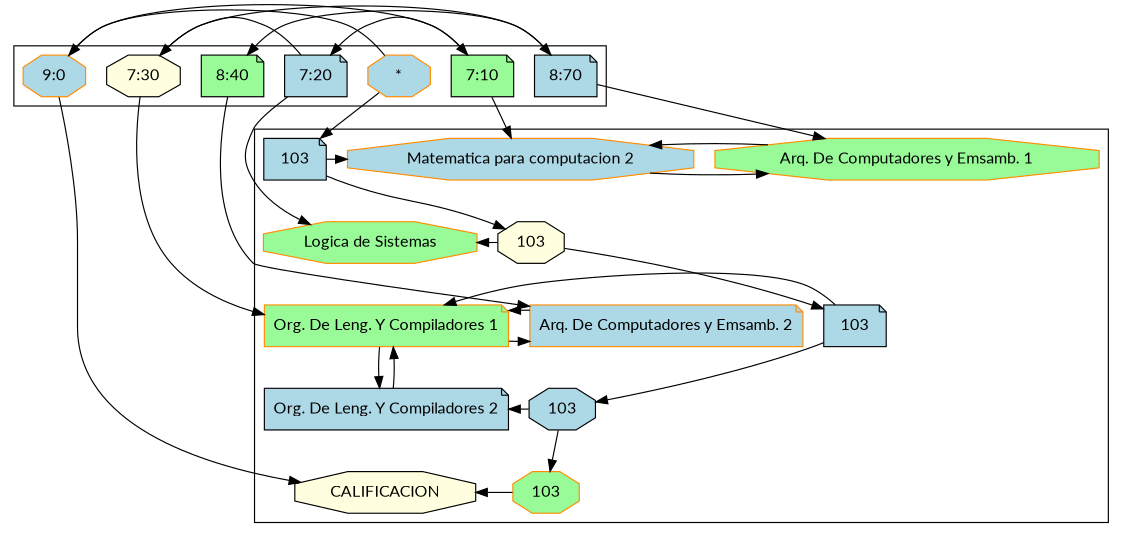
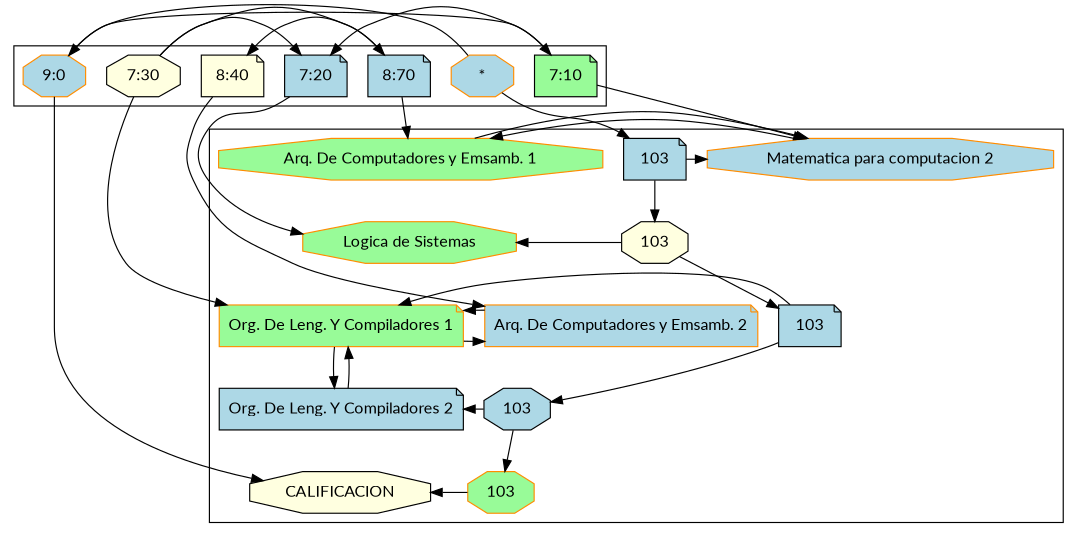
(252, 21) -> (251, 20)
(233, 76) -> (233, 76)
